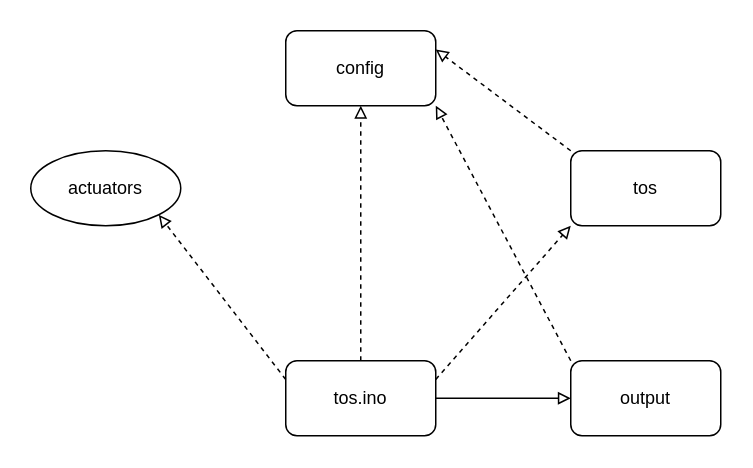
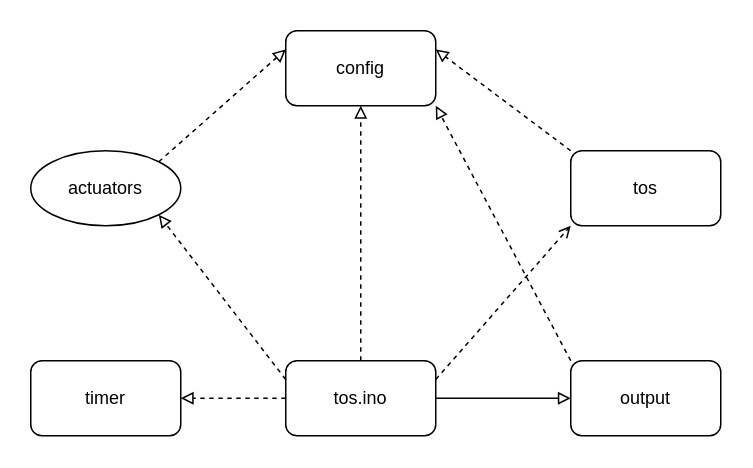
none -> (217, 110)
(561, 236) -> (565, 233)
none -> (106, 398)
none -> (239, 398)
